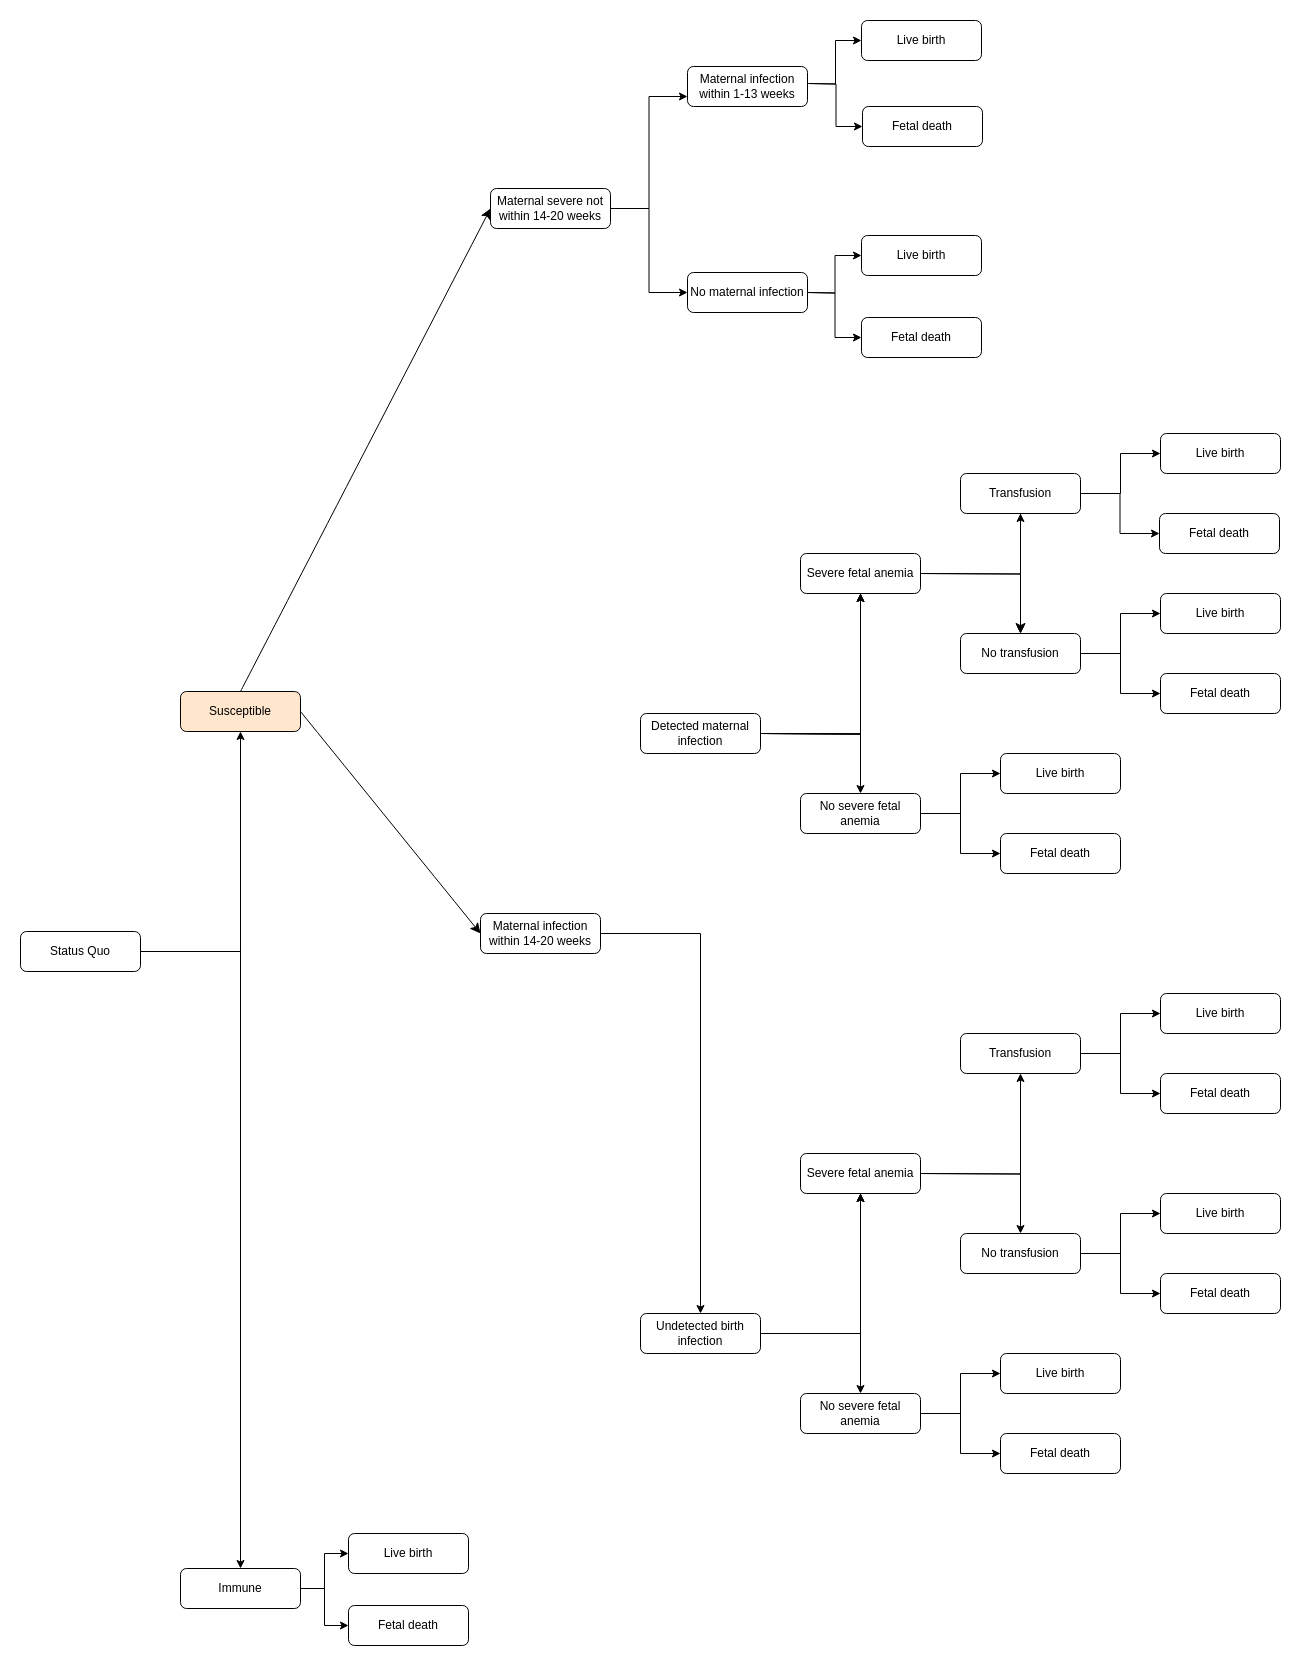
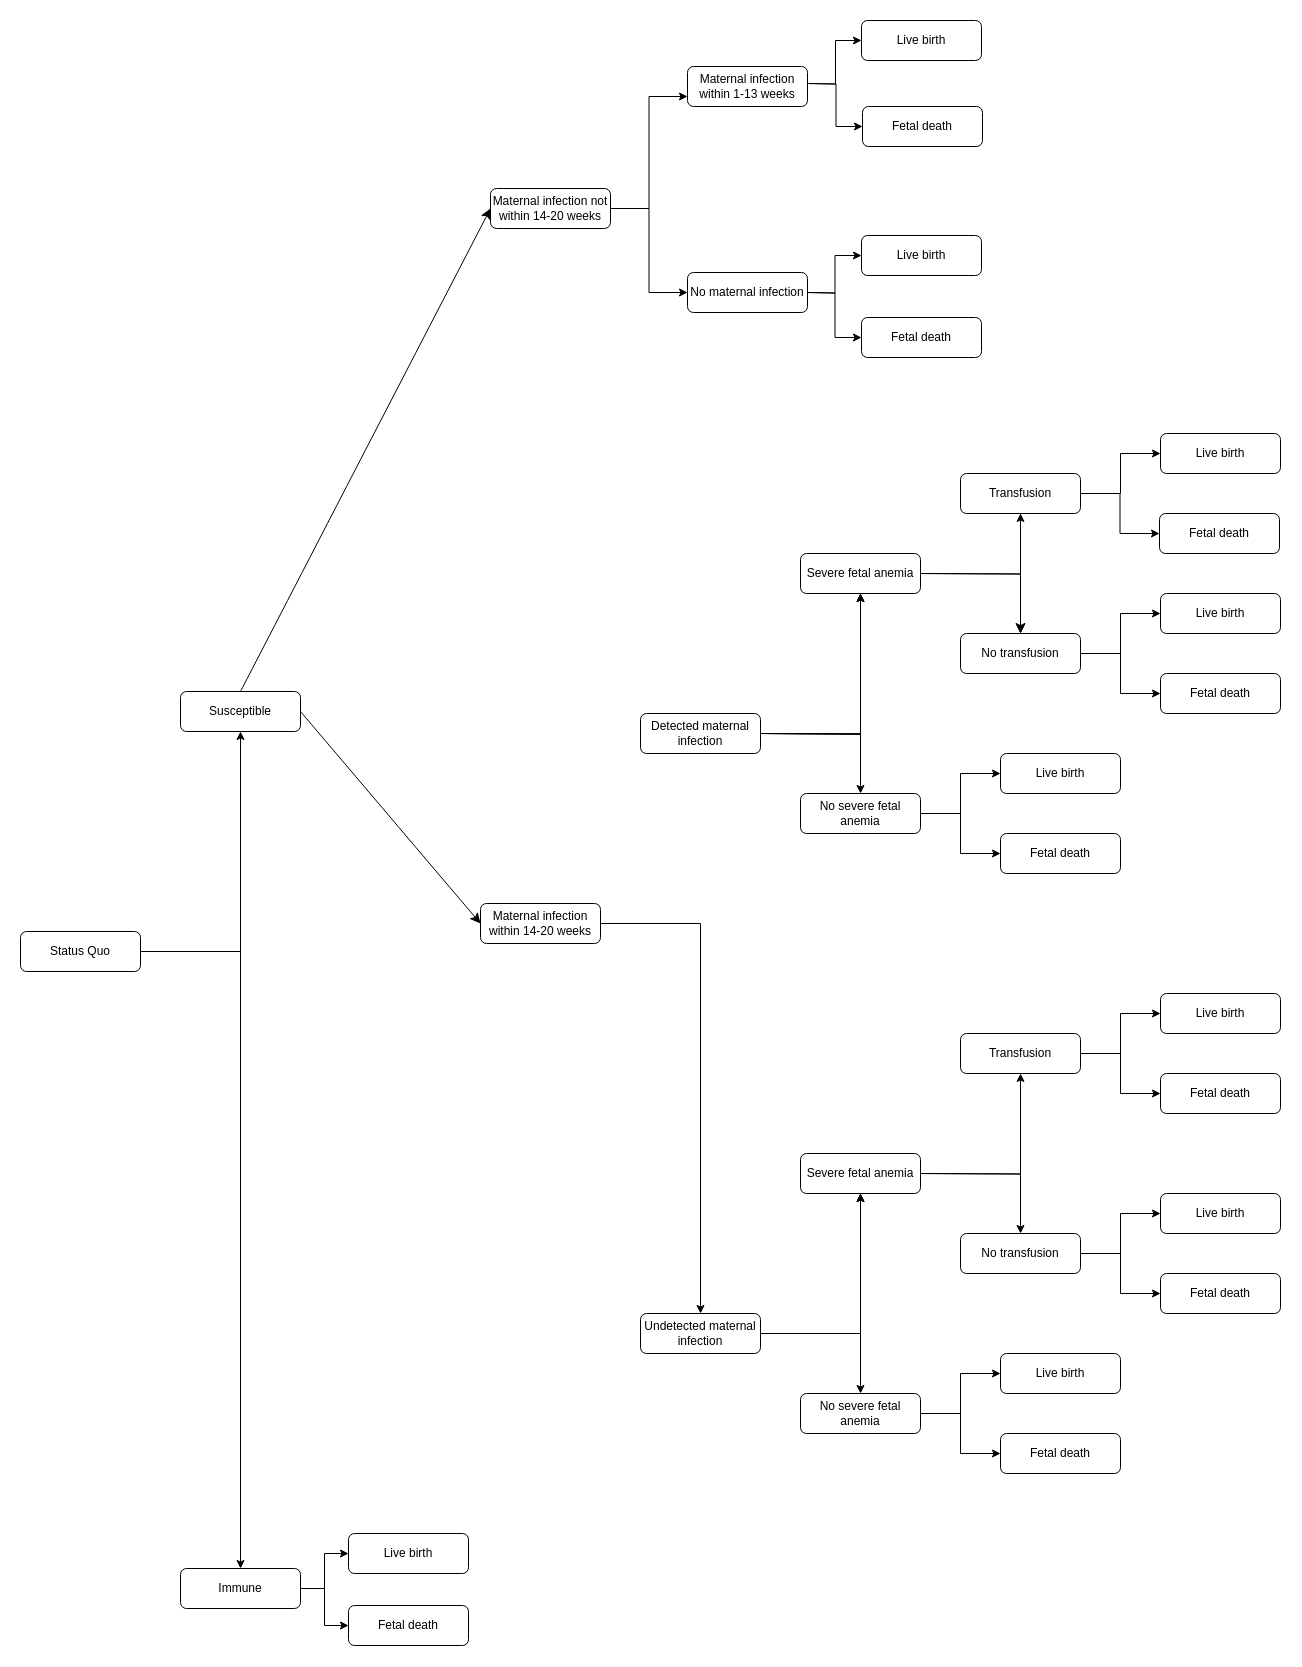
(551, 209) -> (551, 209)
(241, 712) -> (241, 712)
(541, 934) -> (541, 924)
(701, 1334) -> (701, 1334)
